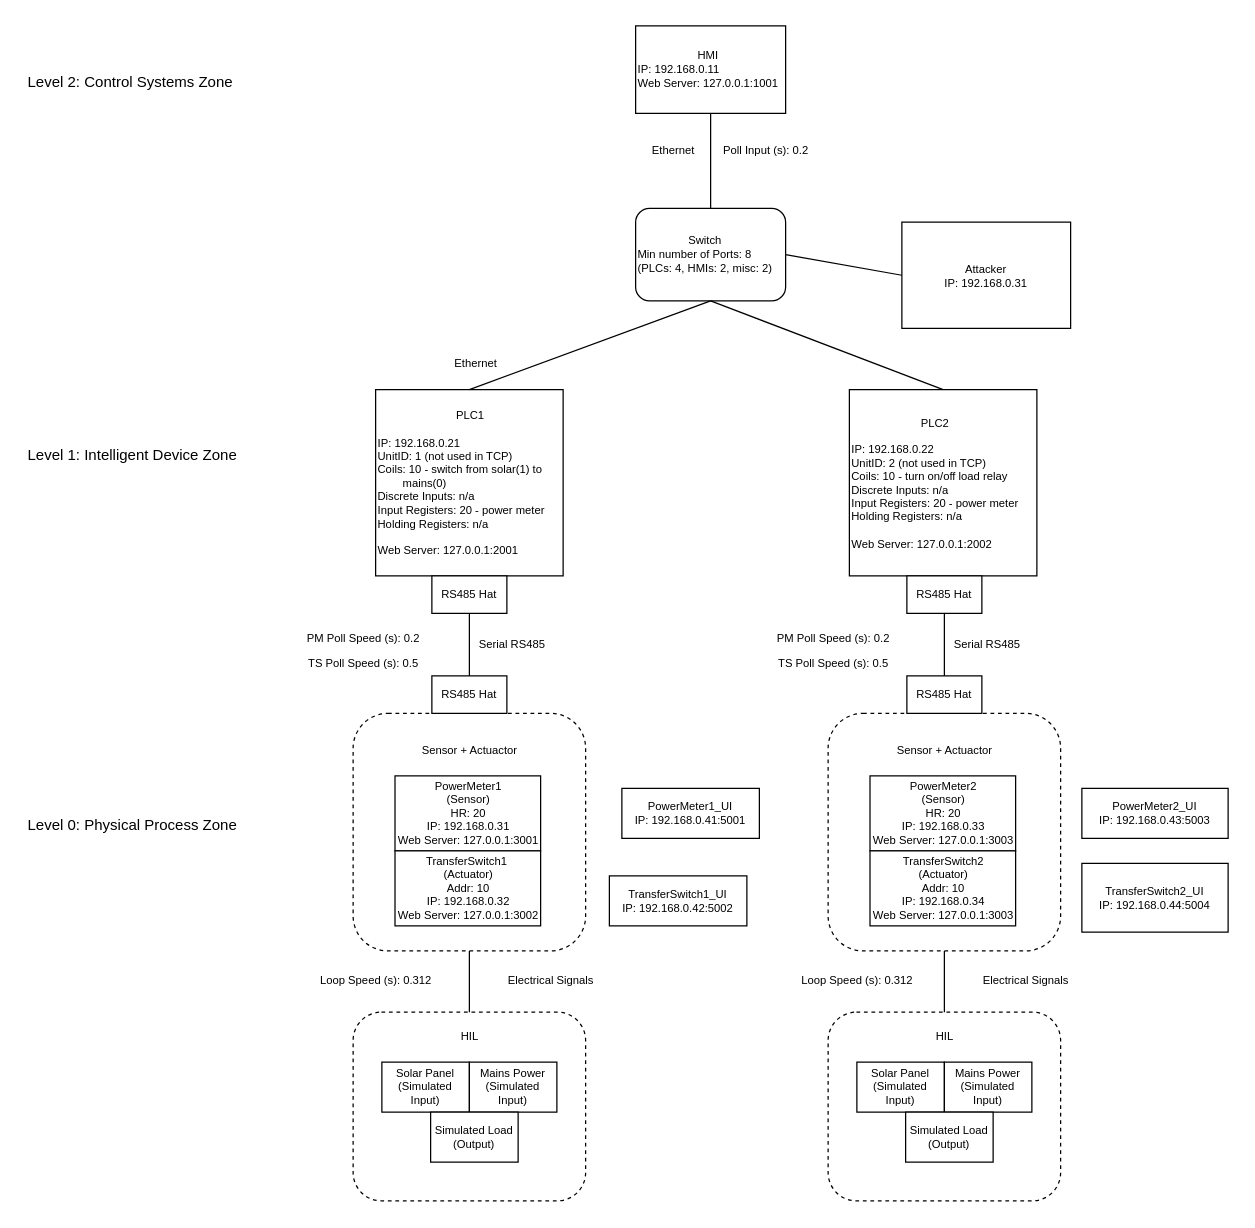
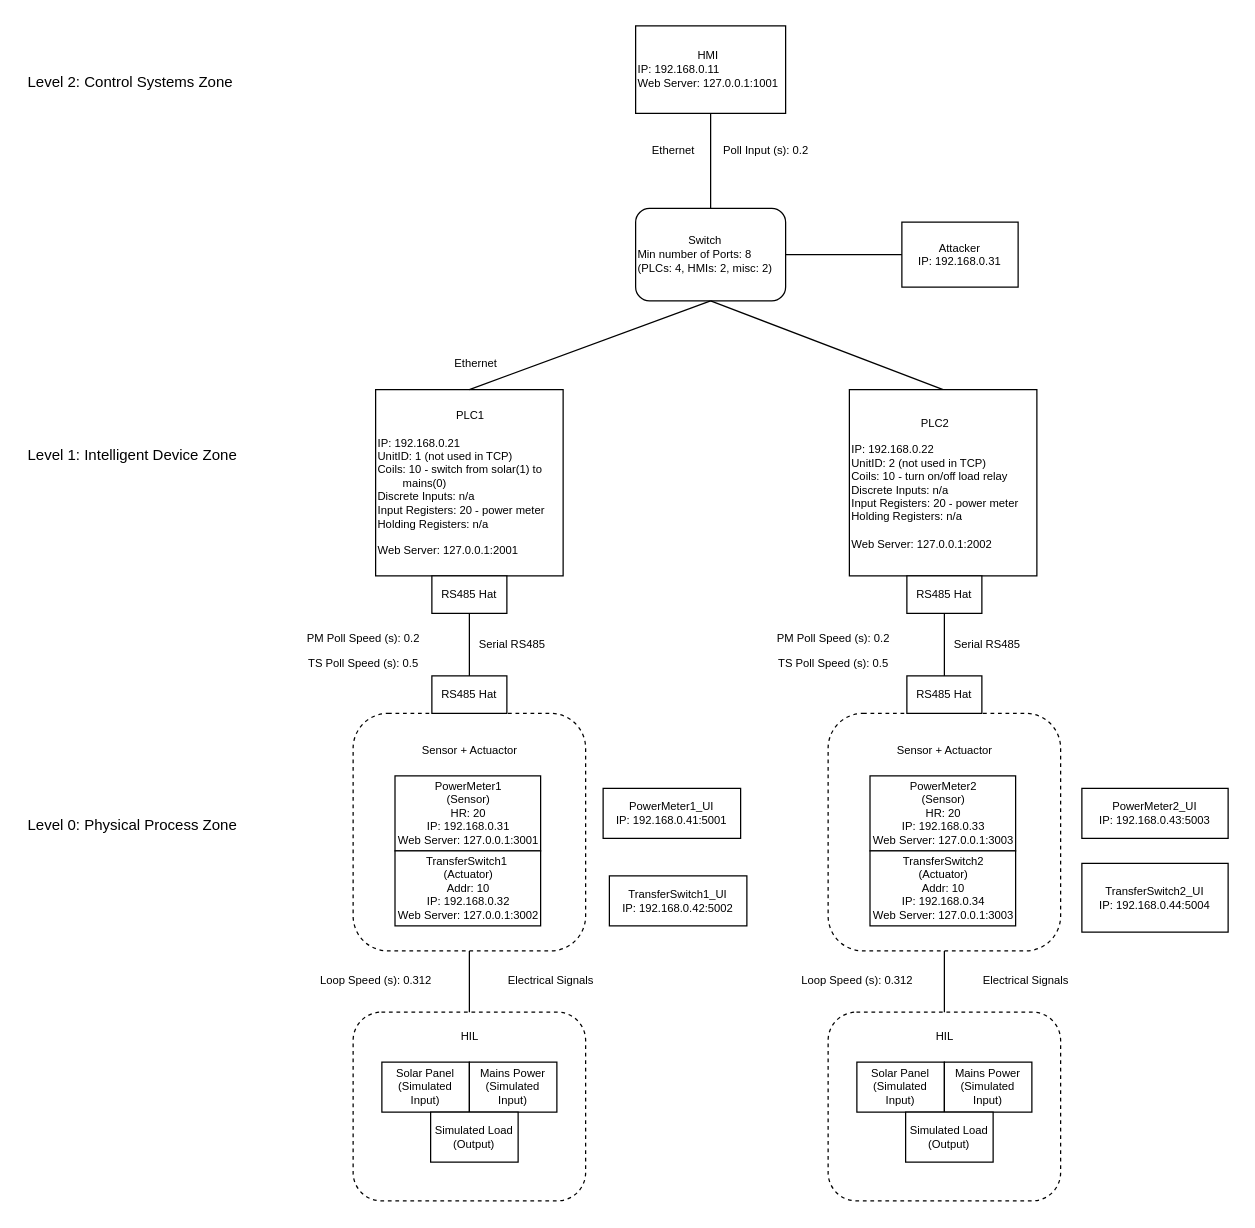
(986, 275) -> (960, 254)
(691, 813) -> (672, 813)
